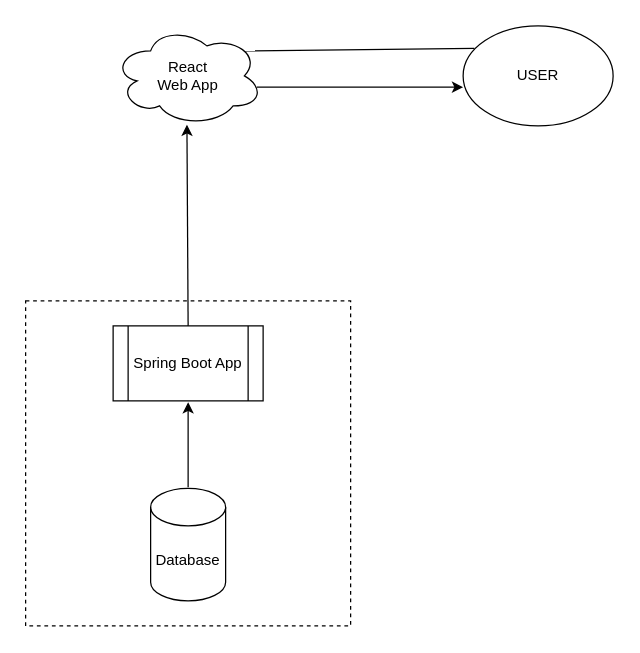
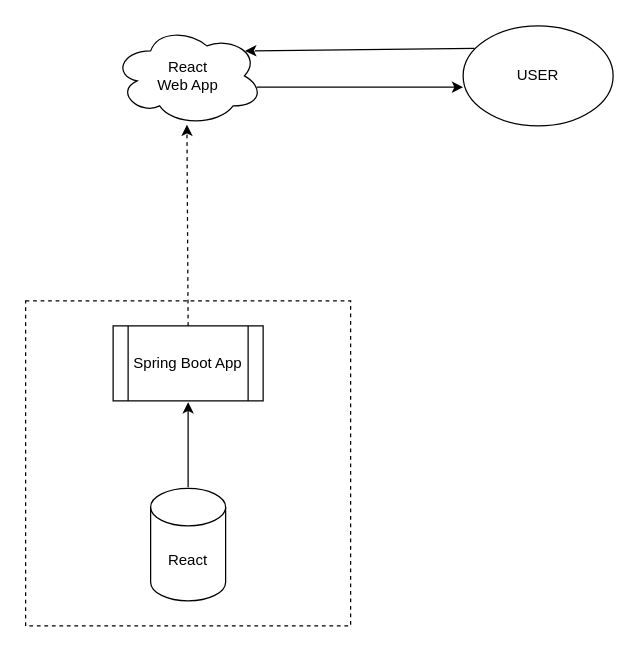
(251, 51) -> (255, 51)
(188, 231) -> (188, 231)
(188, 561) -> (188, 561)
